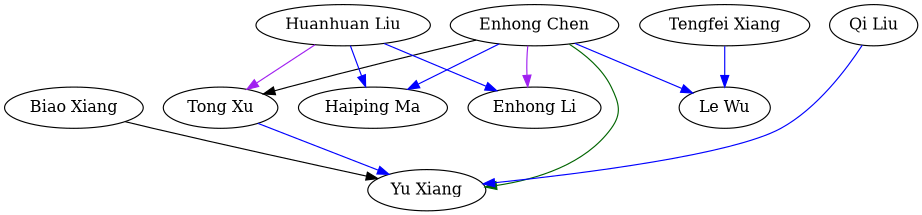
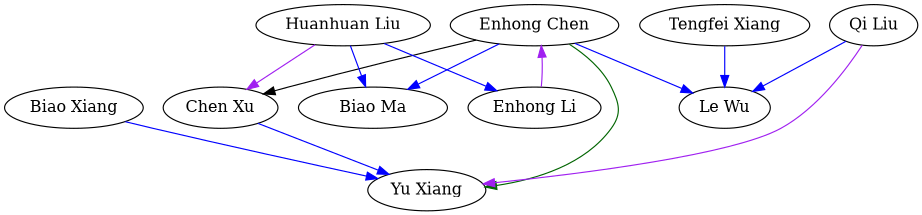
(527, 60) -> (542, 72)
none -> (805, 64)
(221, 108) -> (221, 108)
(373, 108) -> (373, 108)
(246, 150) -> (246, 150)
(697, 154) -> (697, 154)
